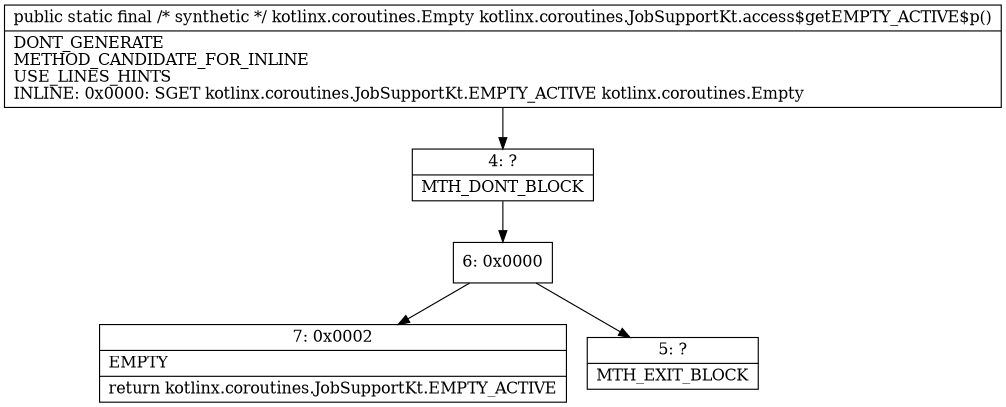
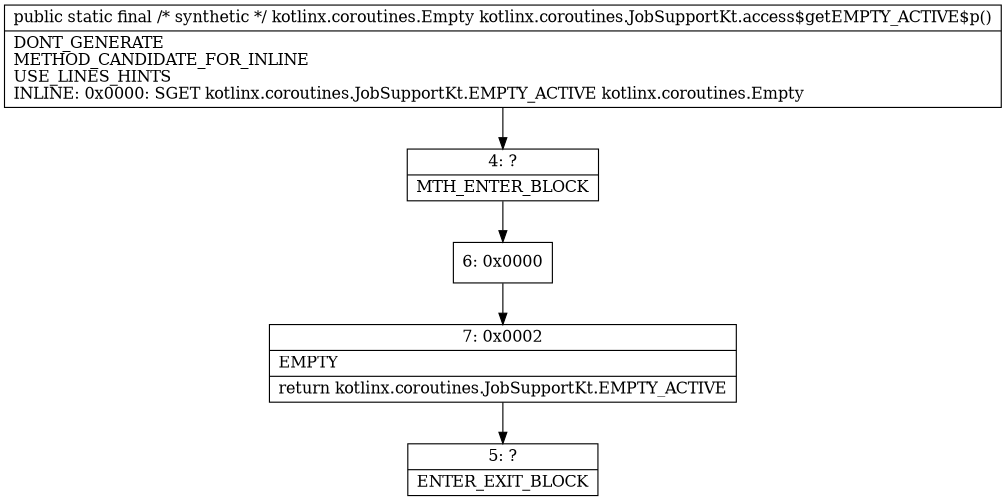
(503, 187) -> (503, 187)
(578, 307) -> (503, 417)
(673, 376) -> (503, 482)
